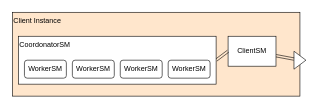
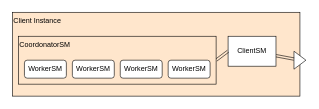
(117, 60) -> (117, 60)
